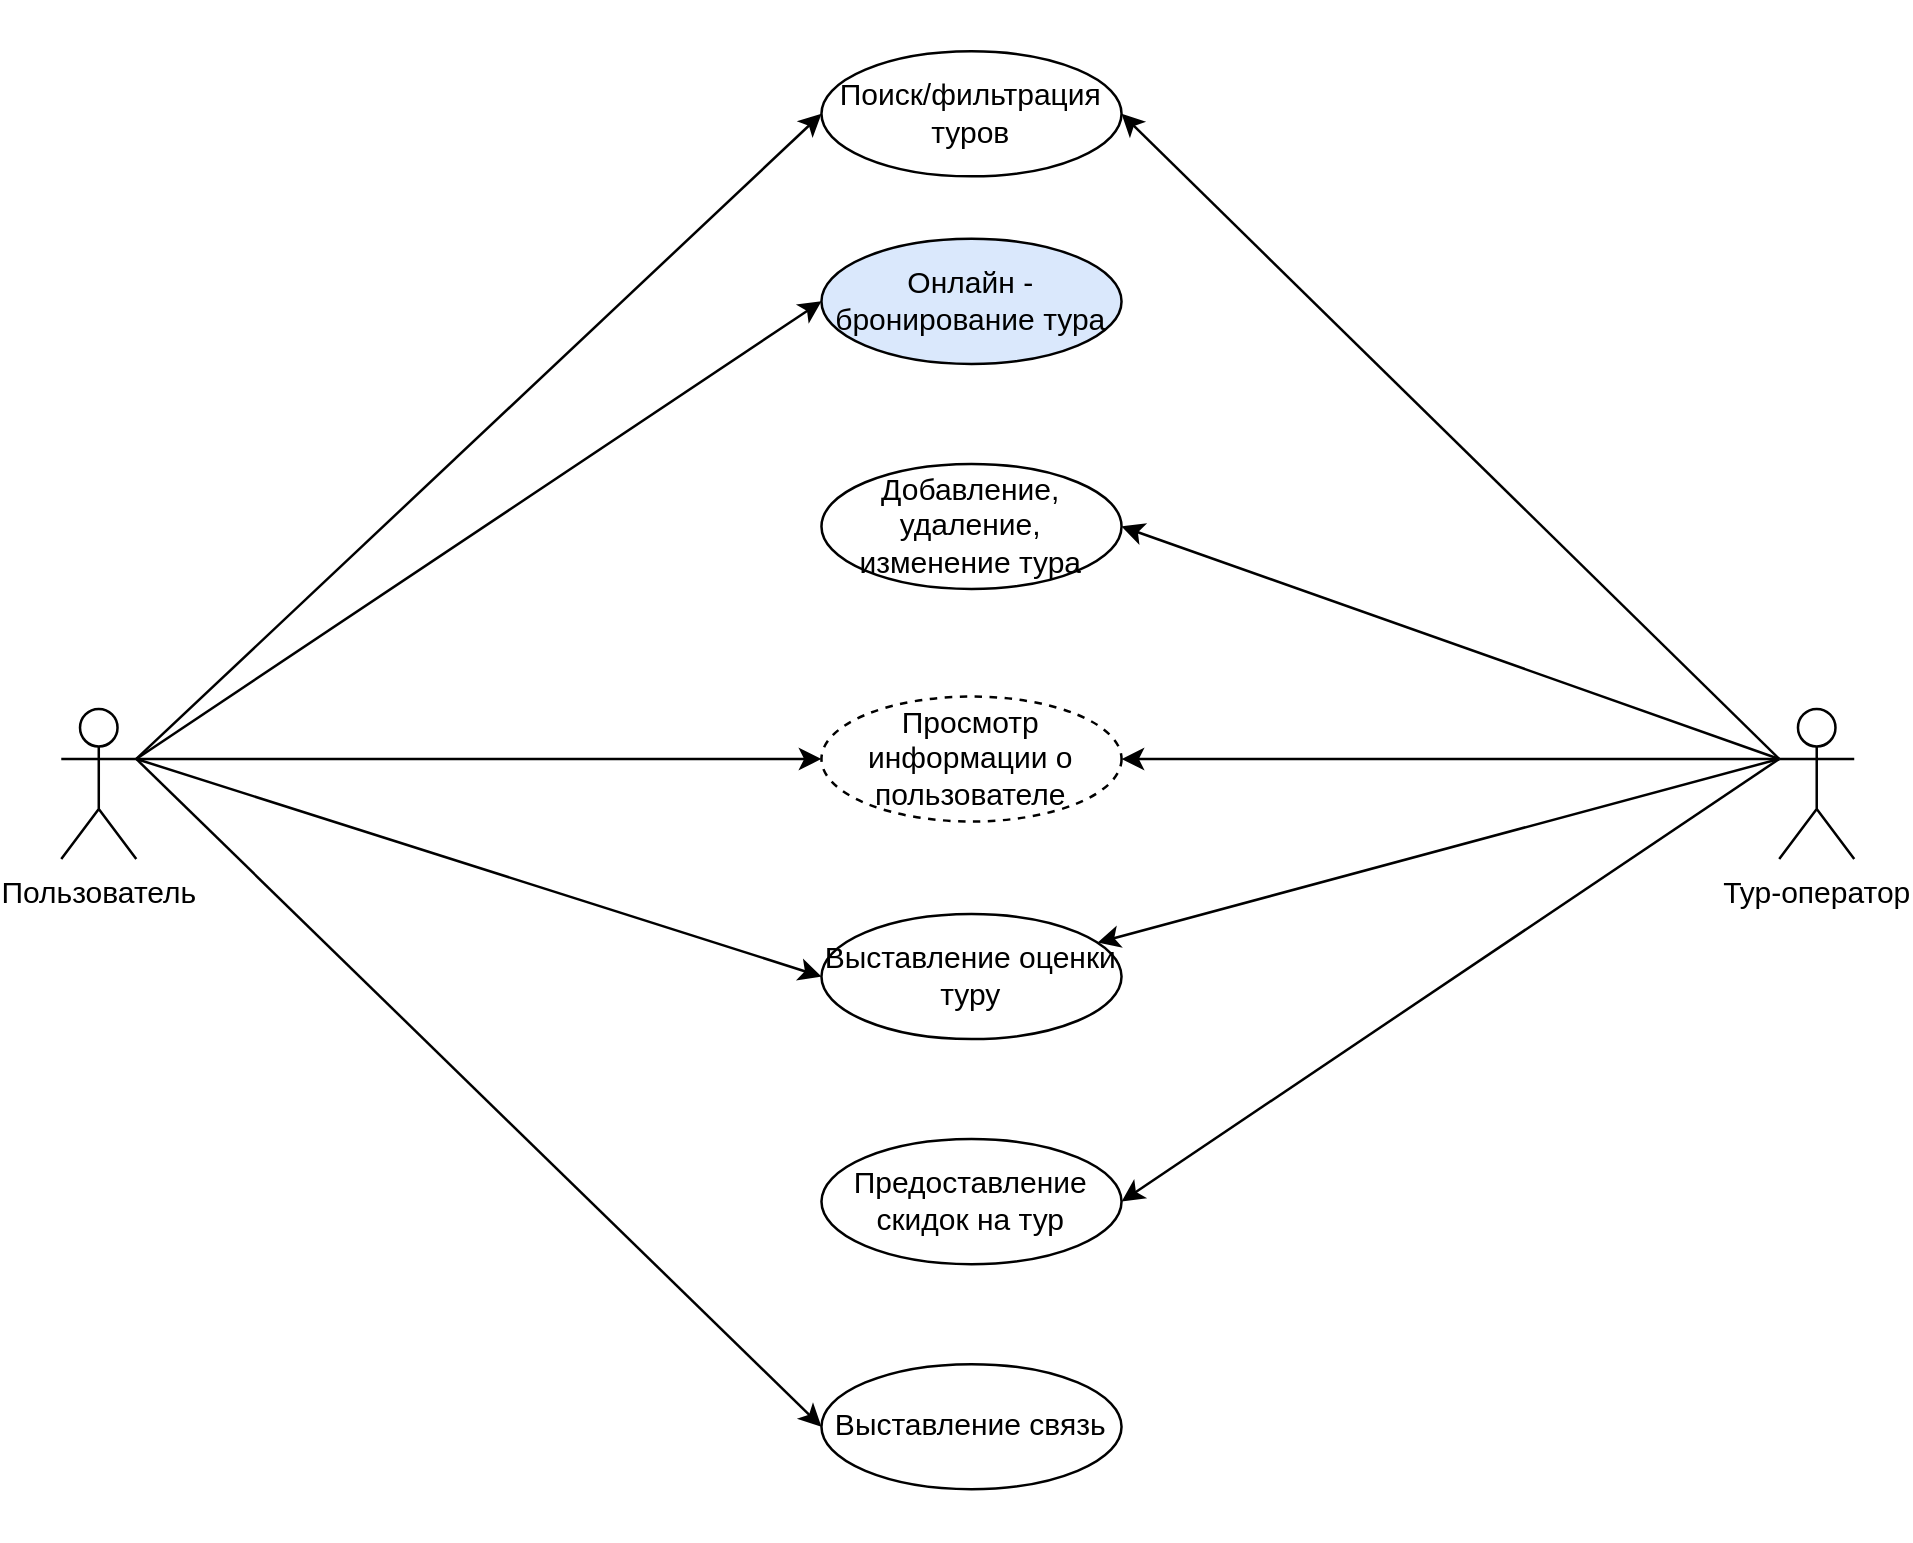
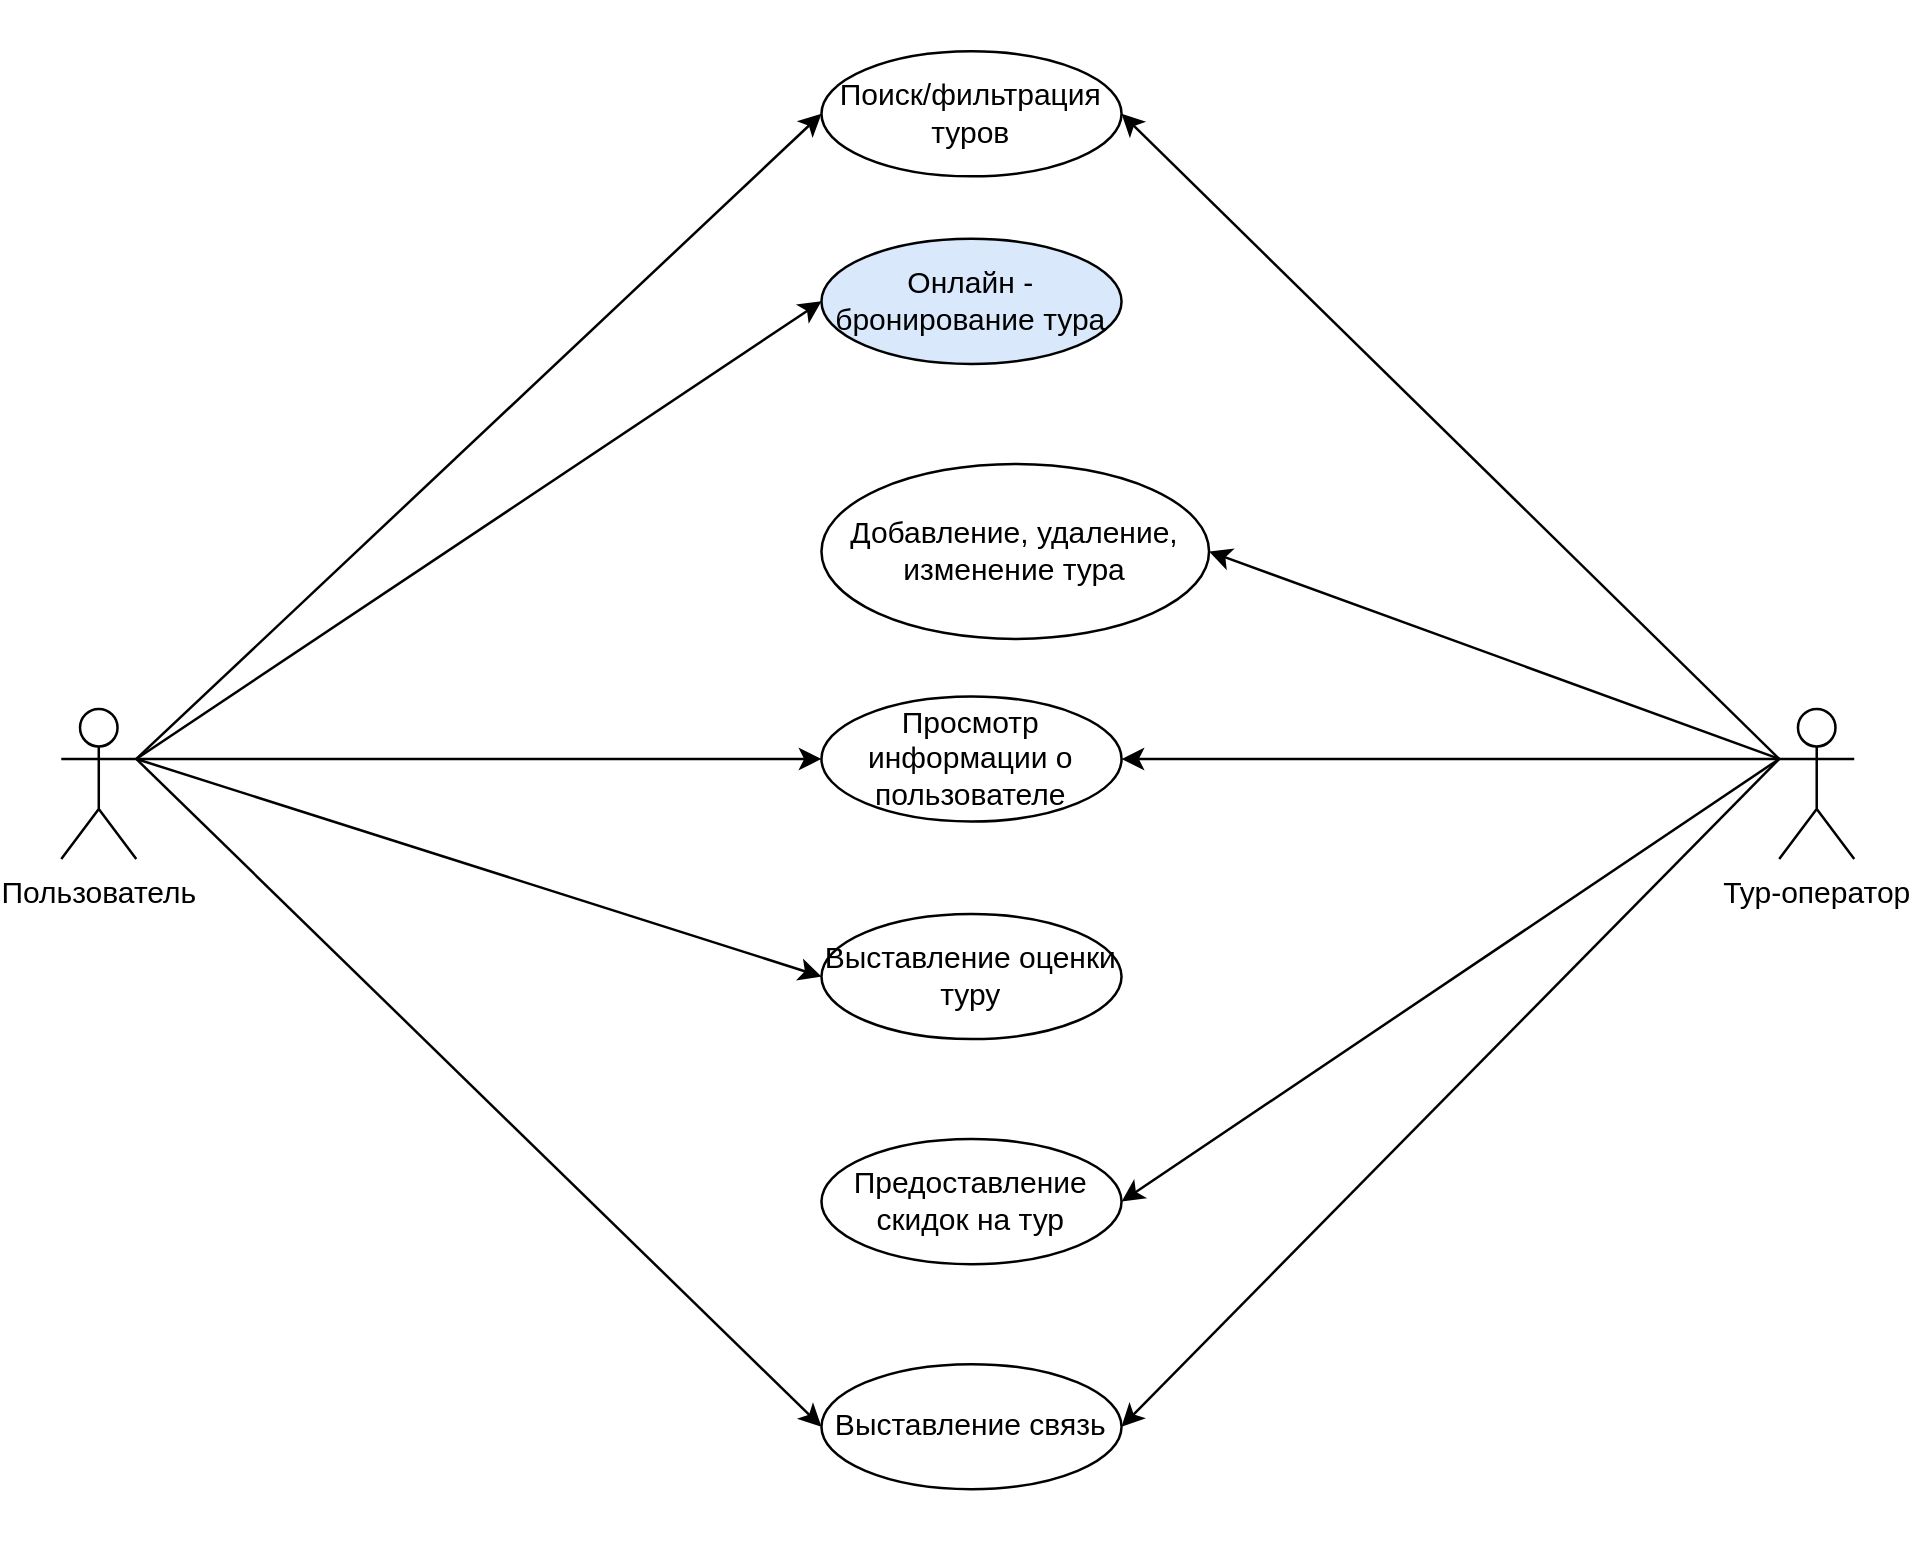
(971, 526) -> (1015, 551)
(971, 759) -> (971, 759)
(1439, 850) -> (1452, 1090)
